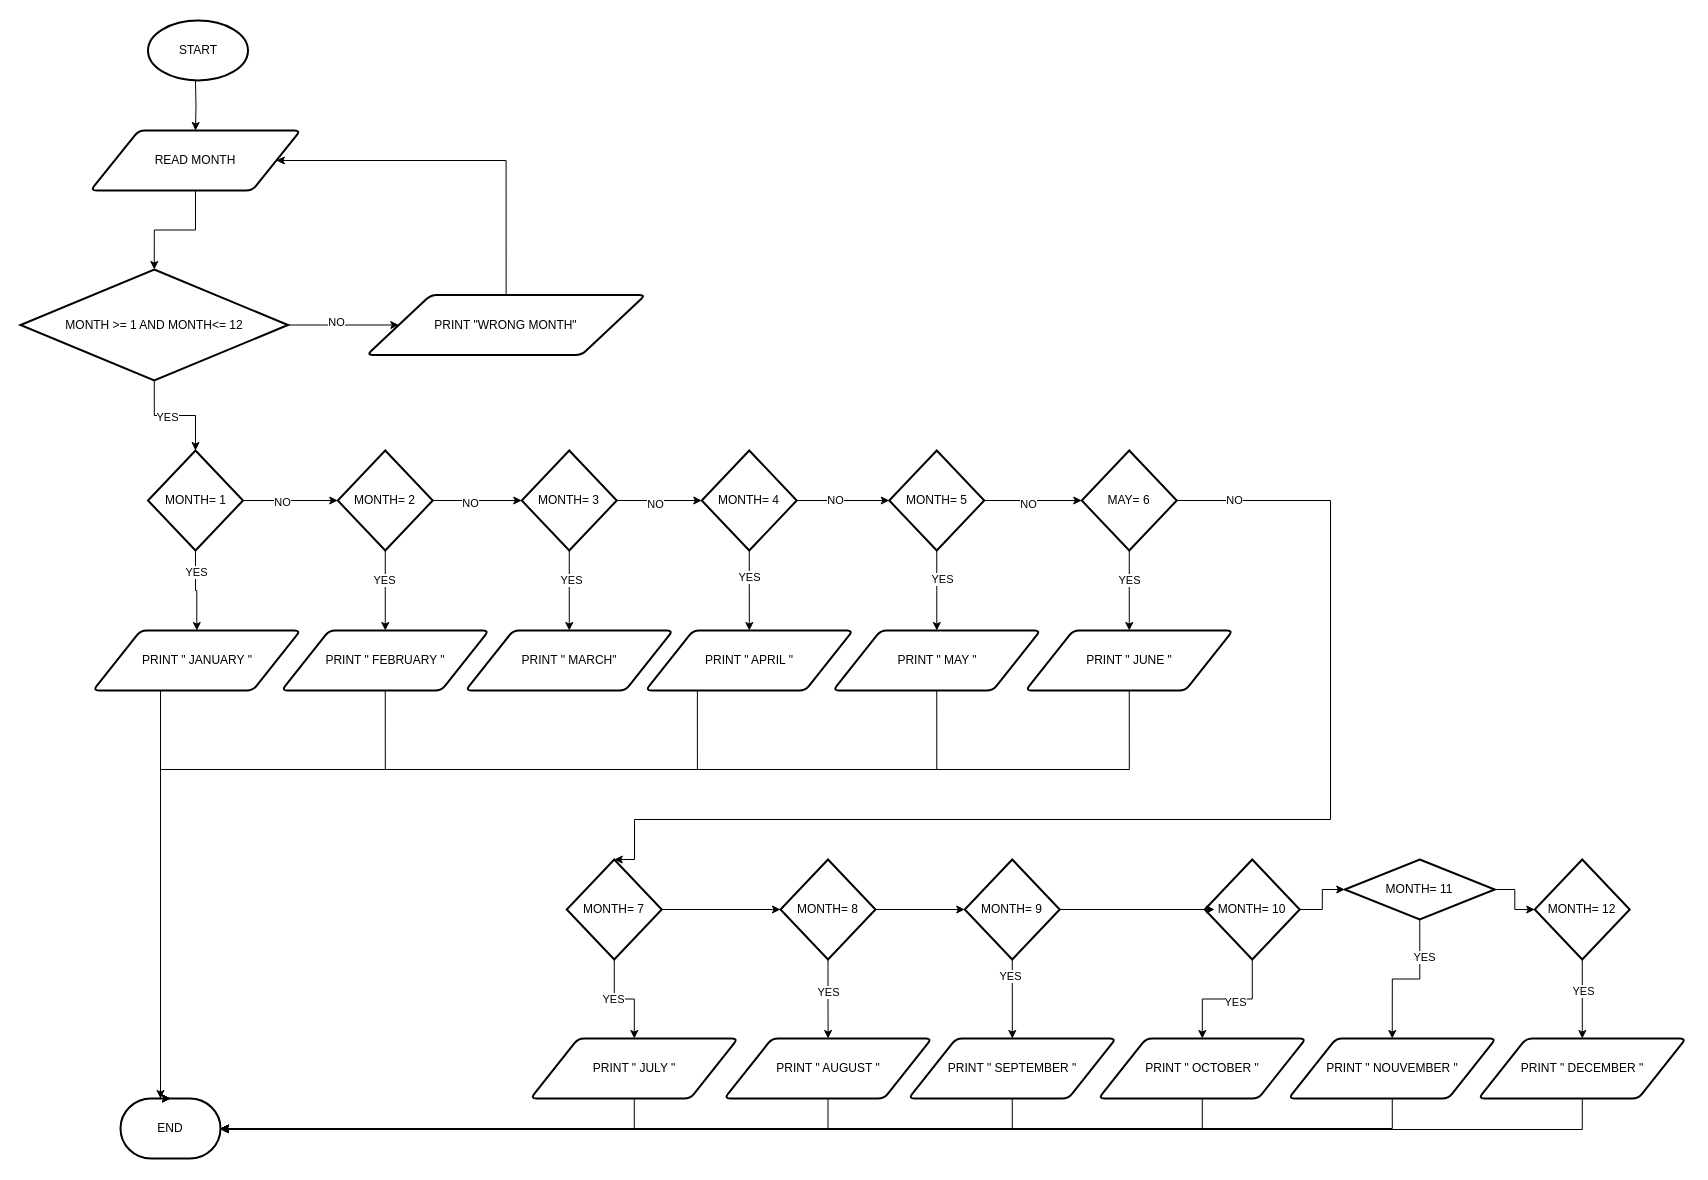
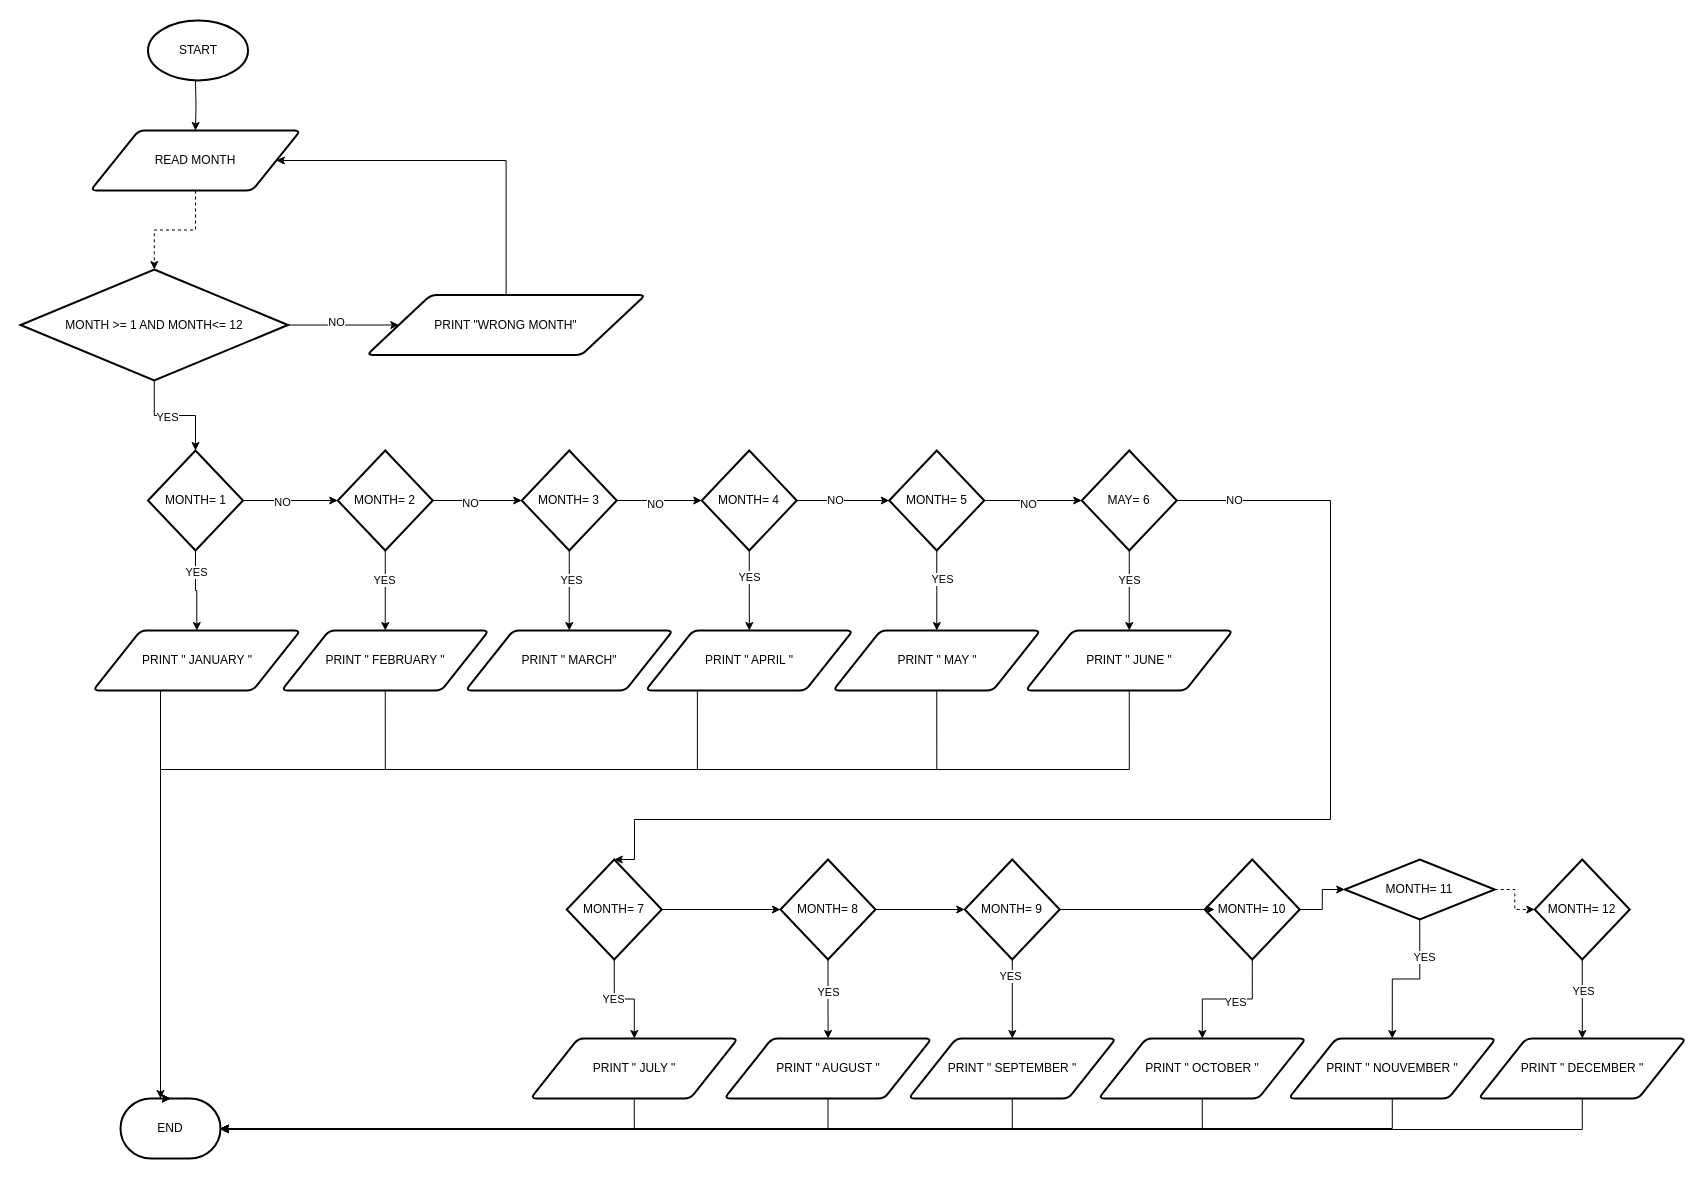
(177, 230) -> (177, 230)
(1515, 897) -> (1515, 897)
